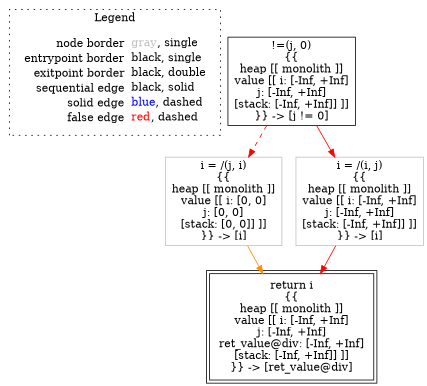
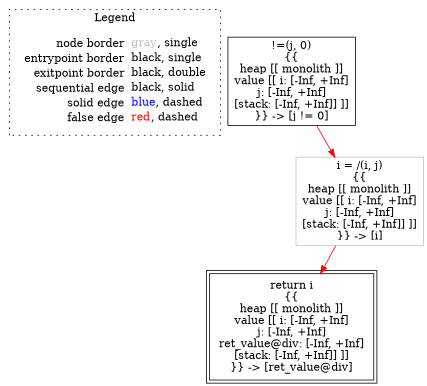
(224, 201) -> none
